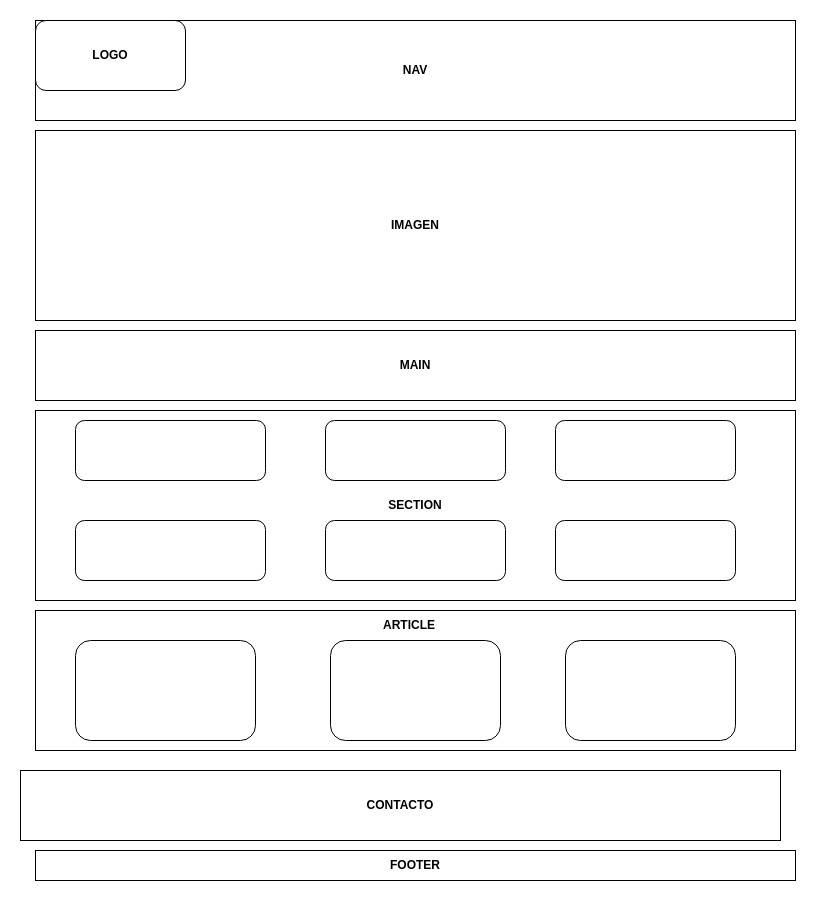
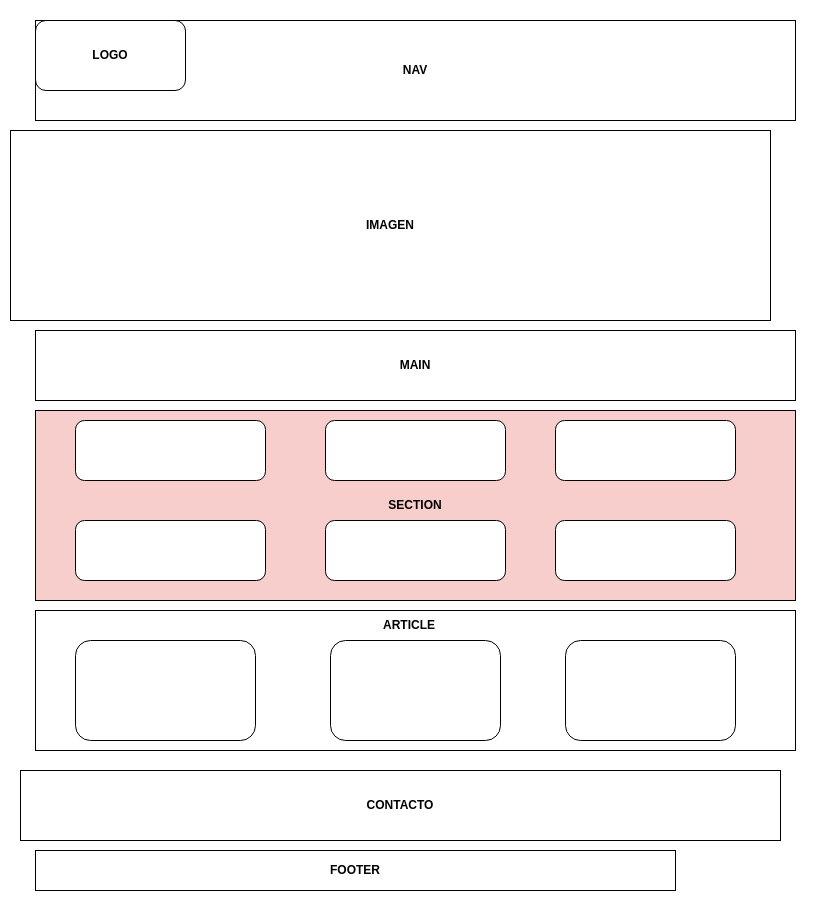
(416, 226) -> (391, 226)
(416, 506) -> (416, 506)
(416, 866) -> (356, 871)
